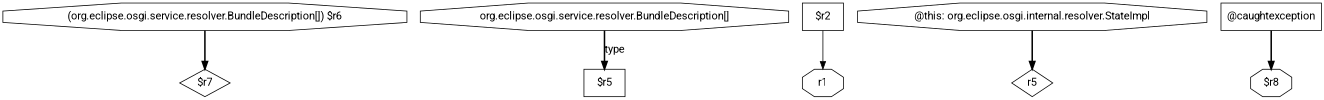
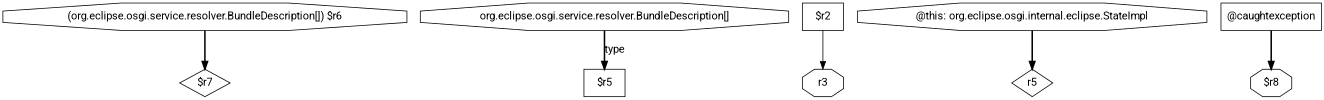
(1032, 17) -> (1032, 17)
(823, 83) -> (823, 83)
